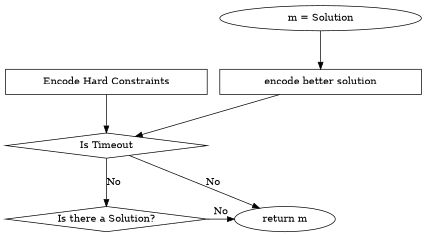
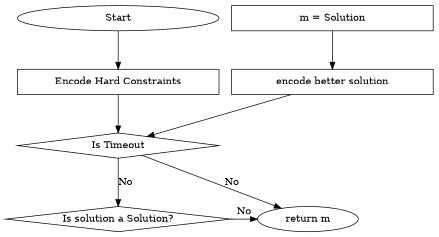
none -> (118, 18)
(321, 18) -> (332, 18)
(106, 219) -> (118, 219)
